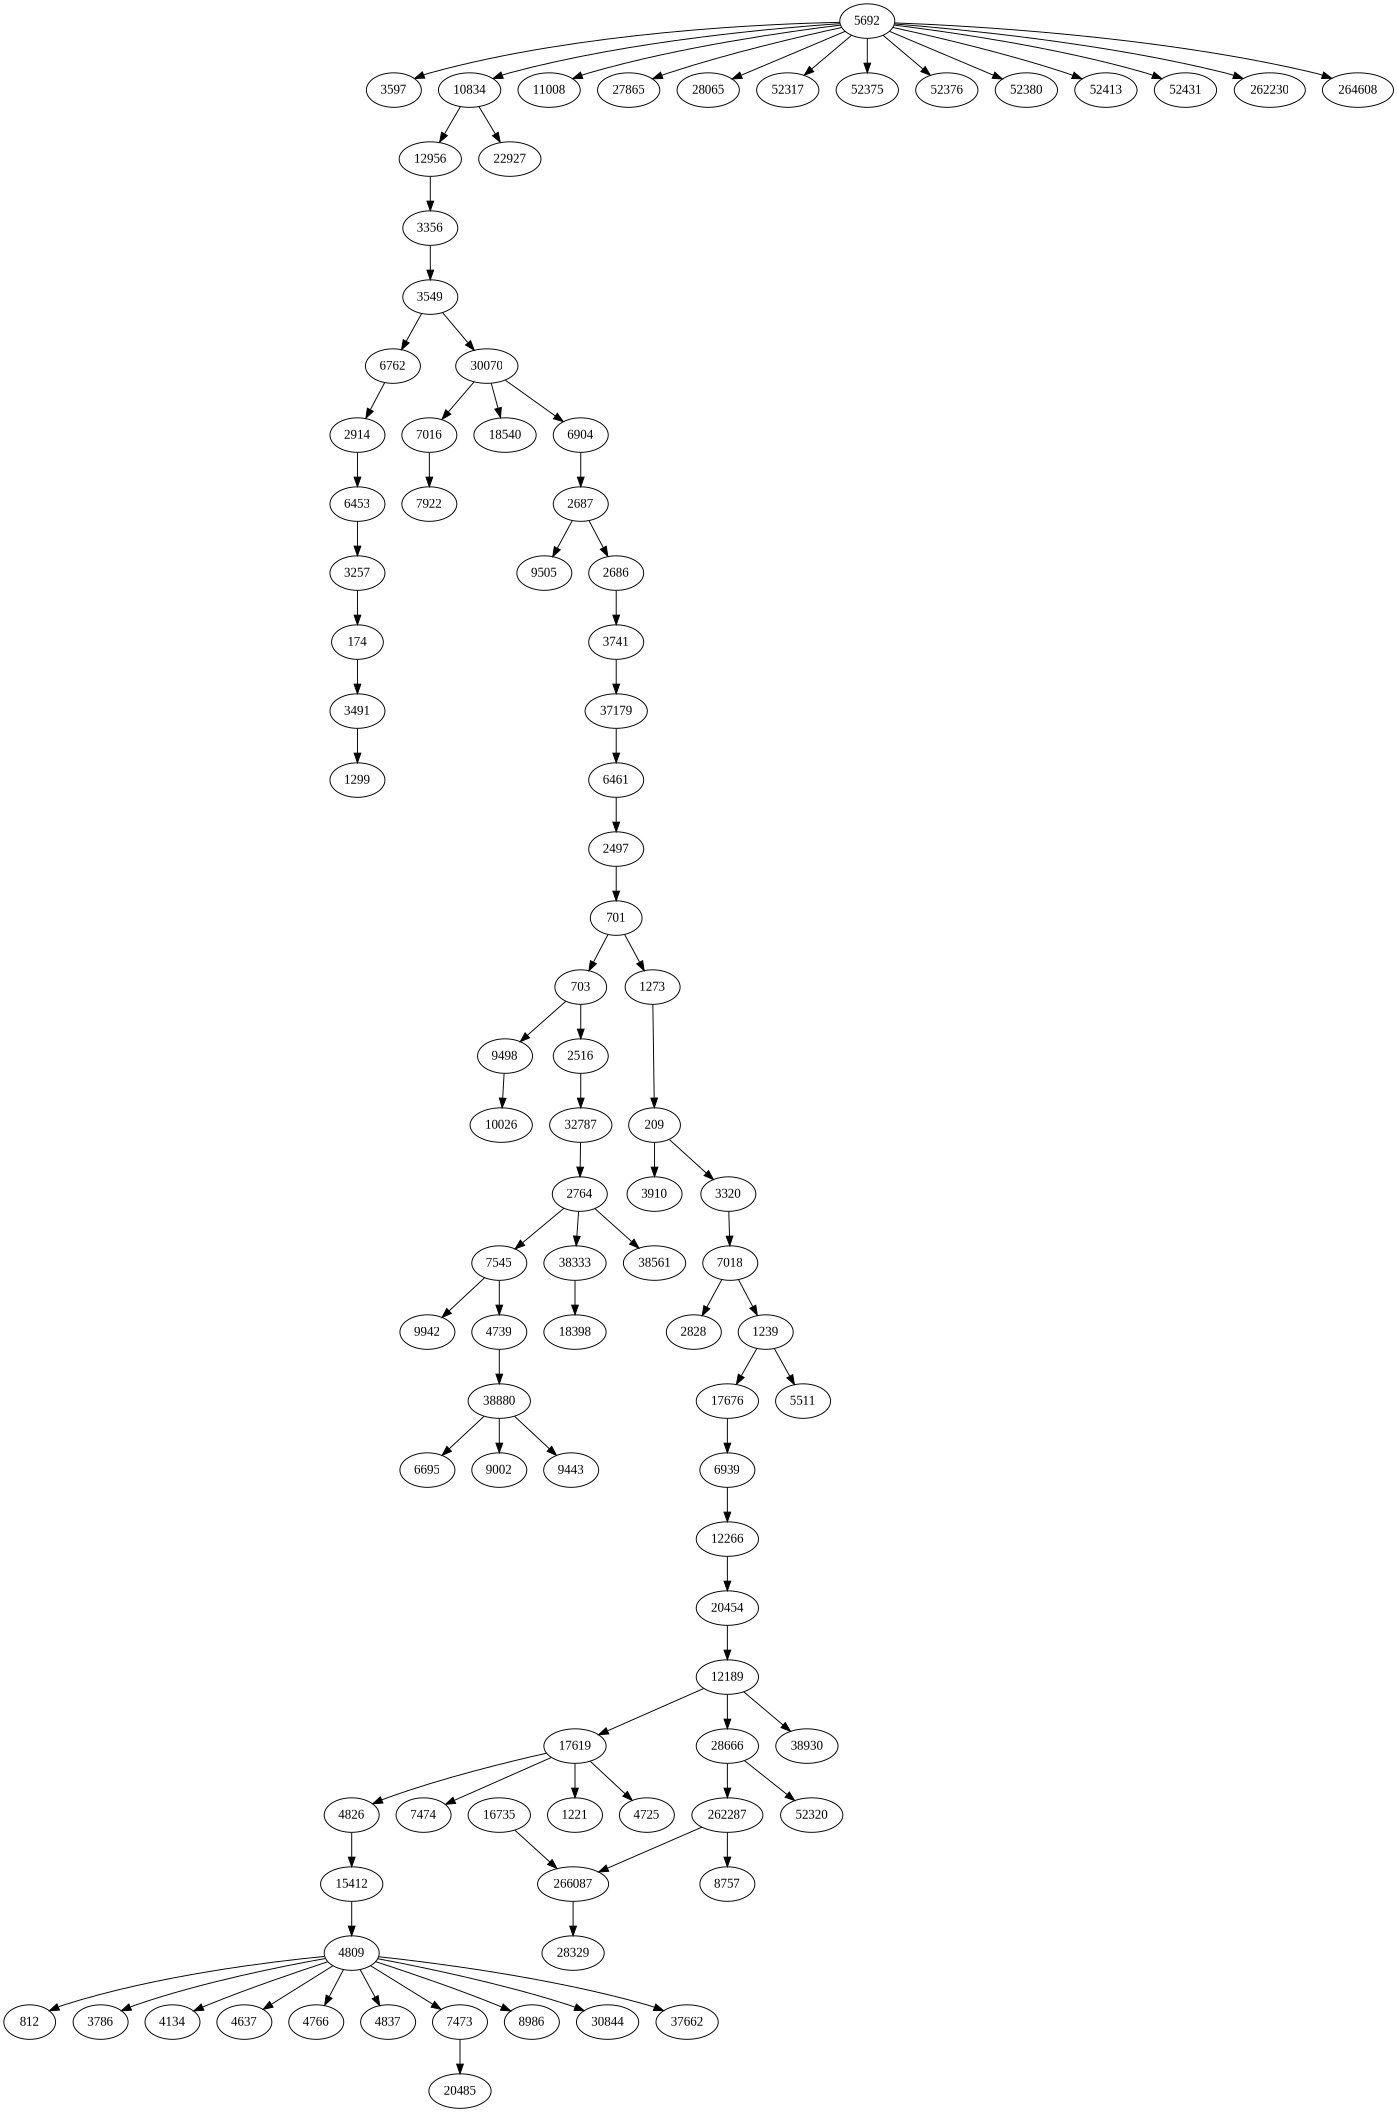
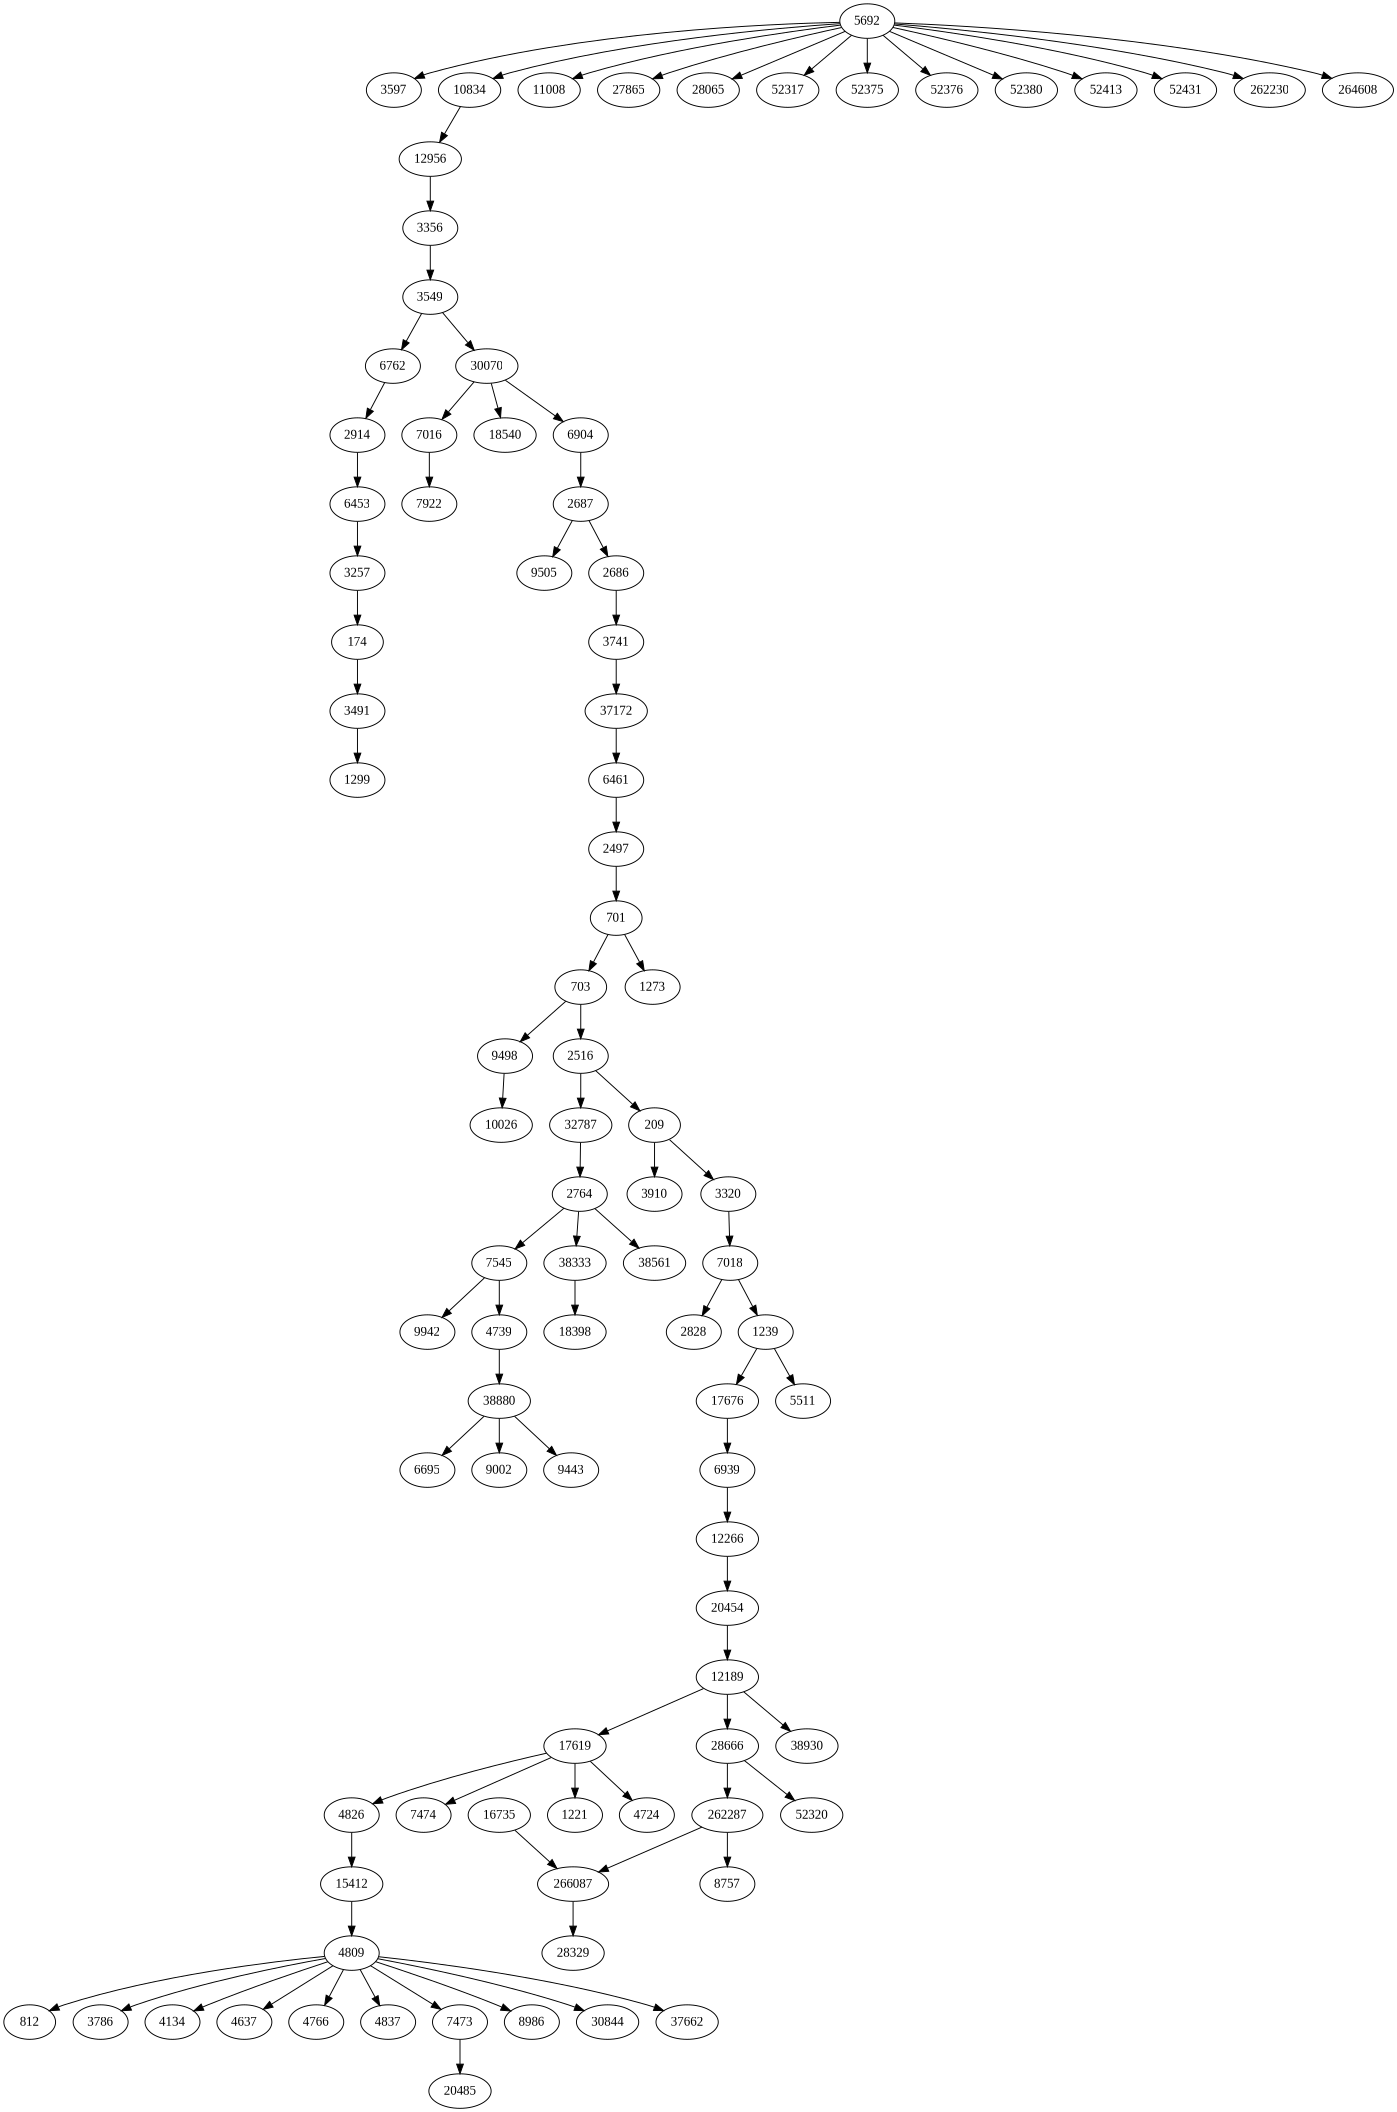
(510, 159) -> none
(616, 711) -> (616, 711)
(654, 1051) -> (614, 1087)
(647, 1815) -> (647, 1815)
